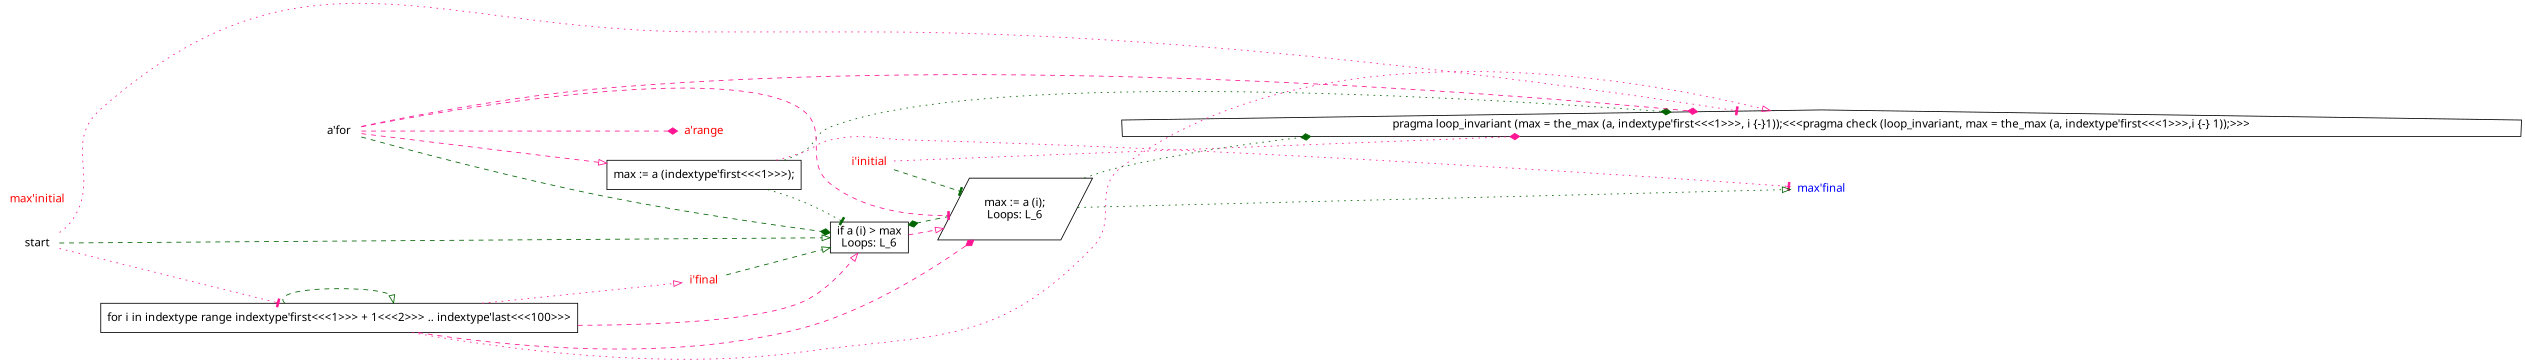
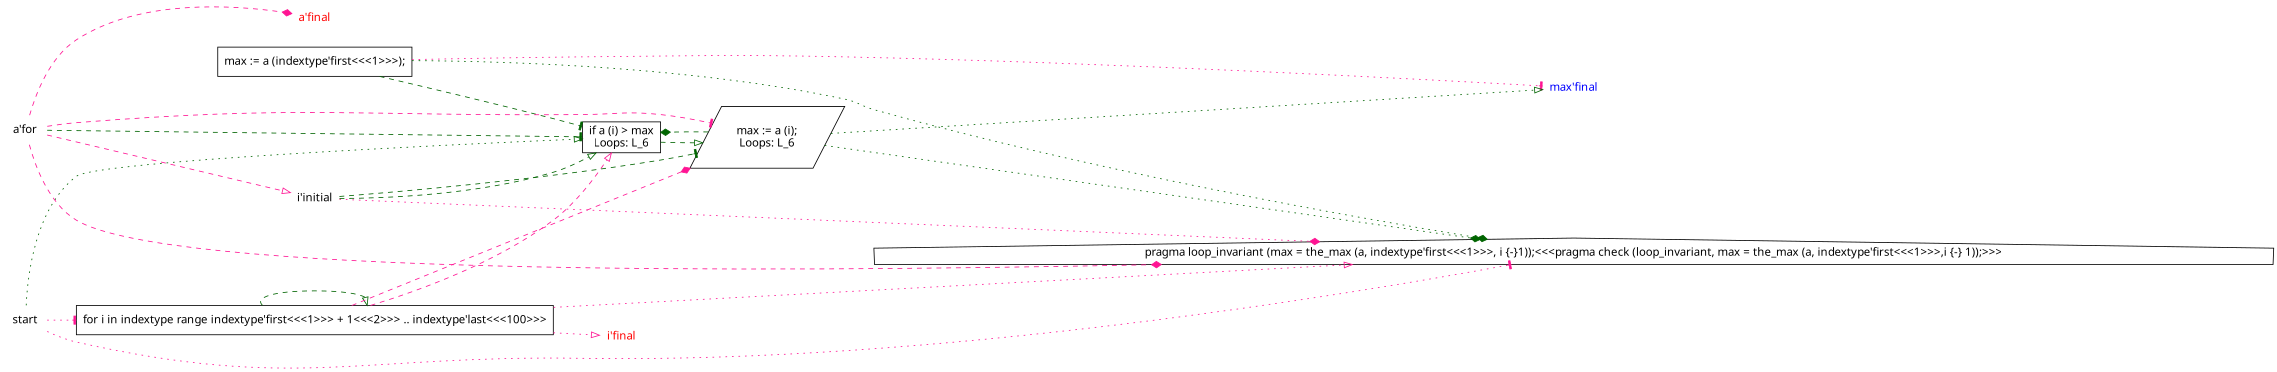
(704, 131) -> (315, 18)
(480, 148) -> (147, 159)
(869, 162) -> (315, 198)
(589, 193) -> (313, 134)
(37, 199) -> none
(805, 202) -> (479, 100)
(922, 233) -> (677, 143)
(441, 240) -> (253, 156)
(774, 262) -> (467, 190)
